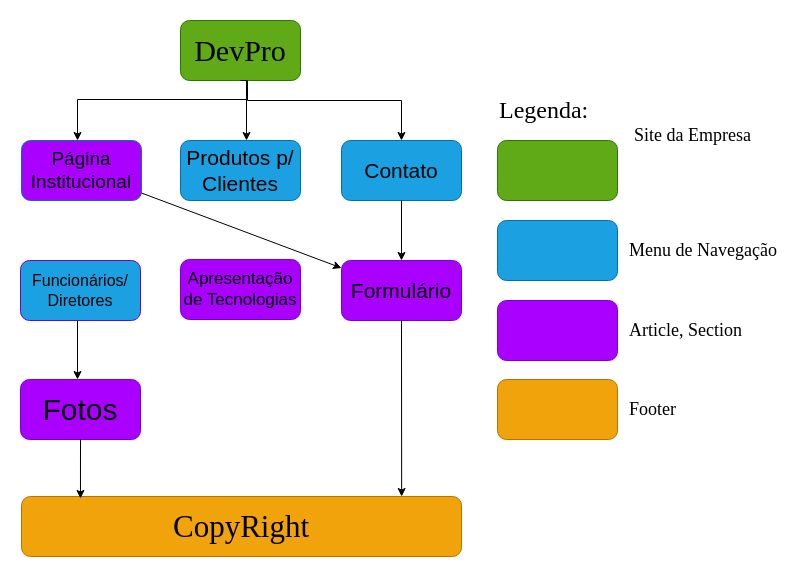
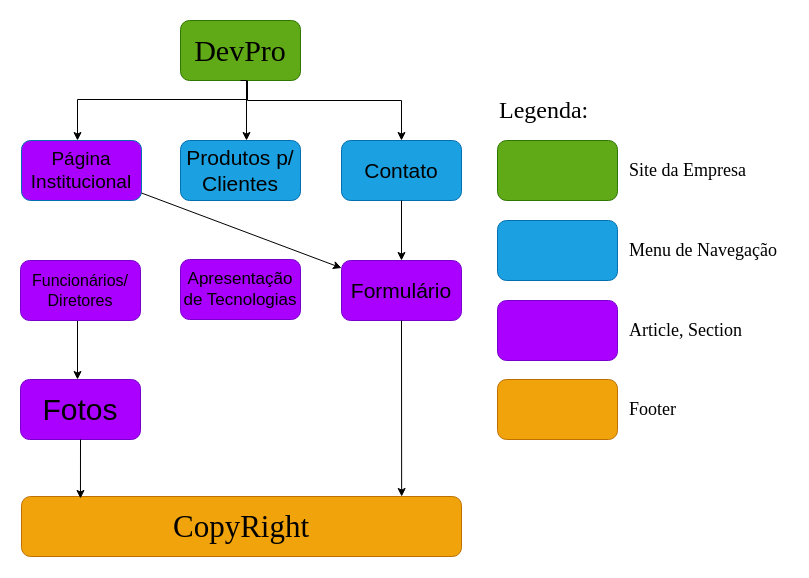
(713, 136) -> (708, 171)
(81, 291) -> (81, 291)
